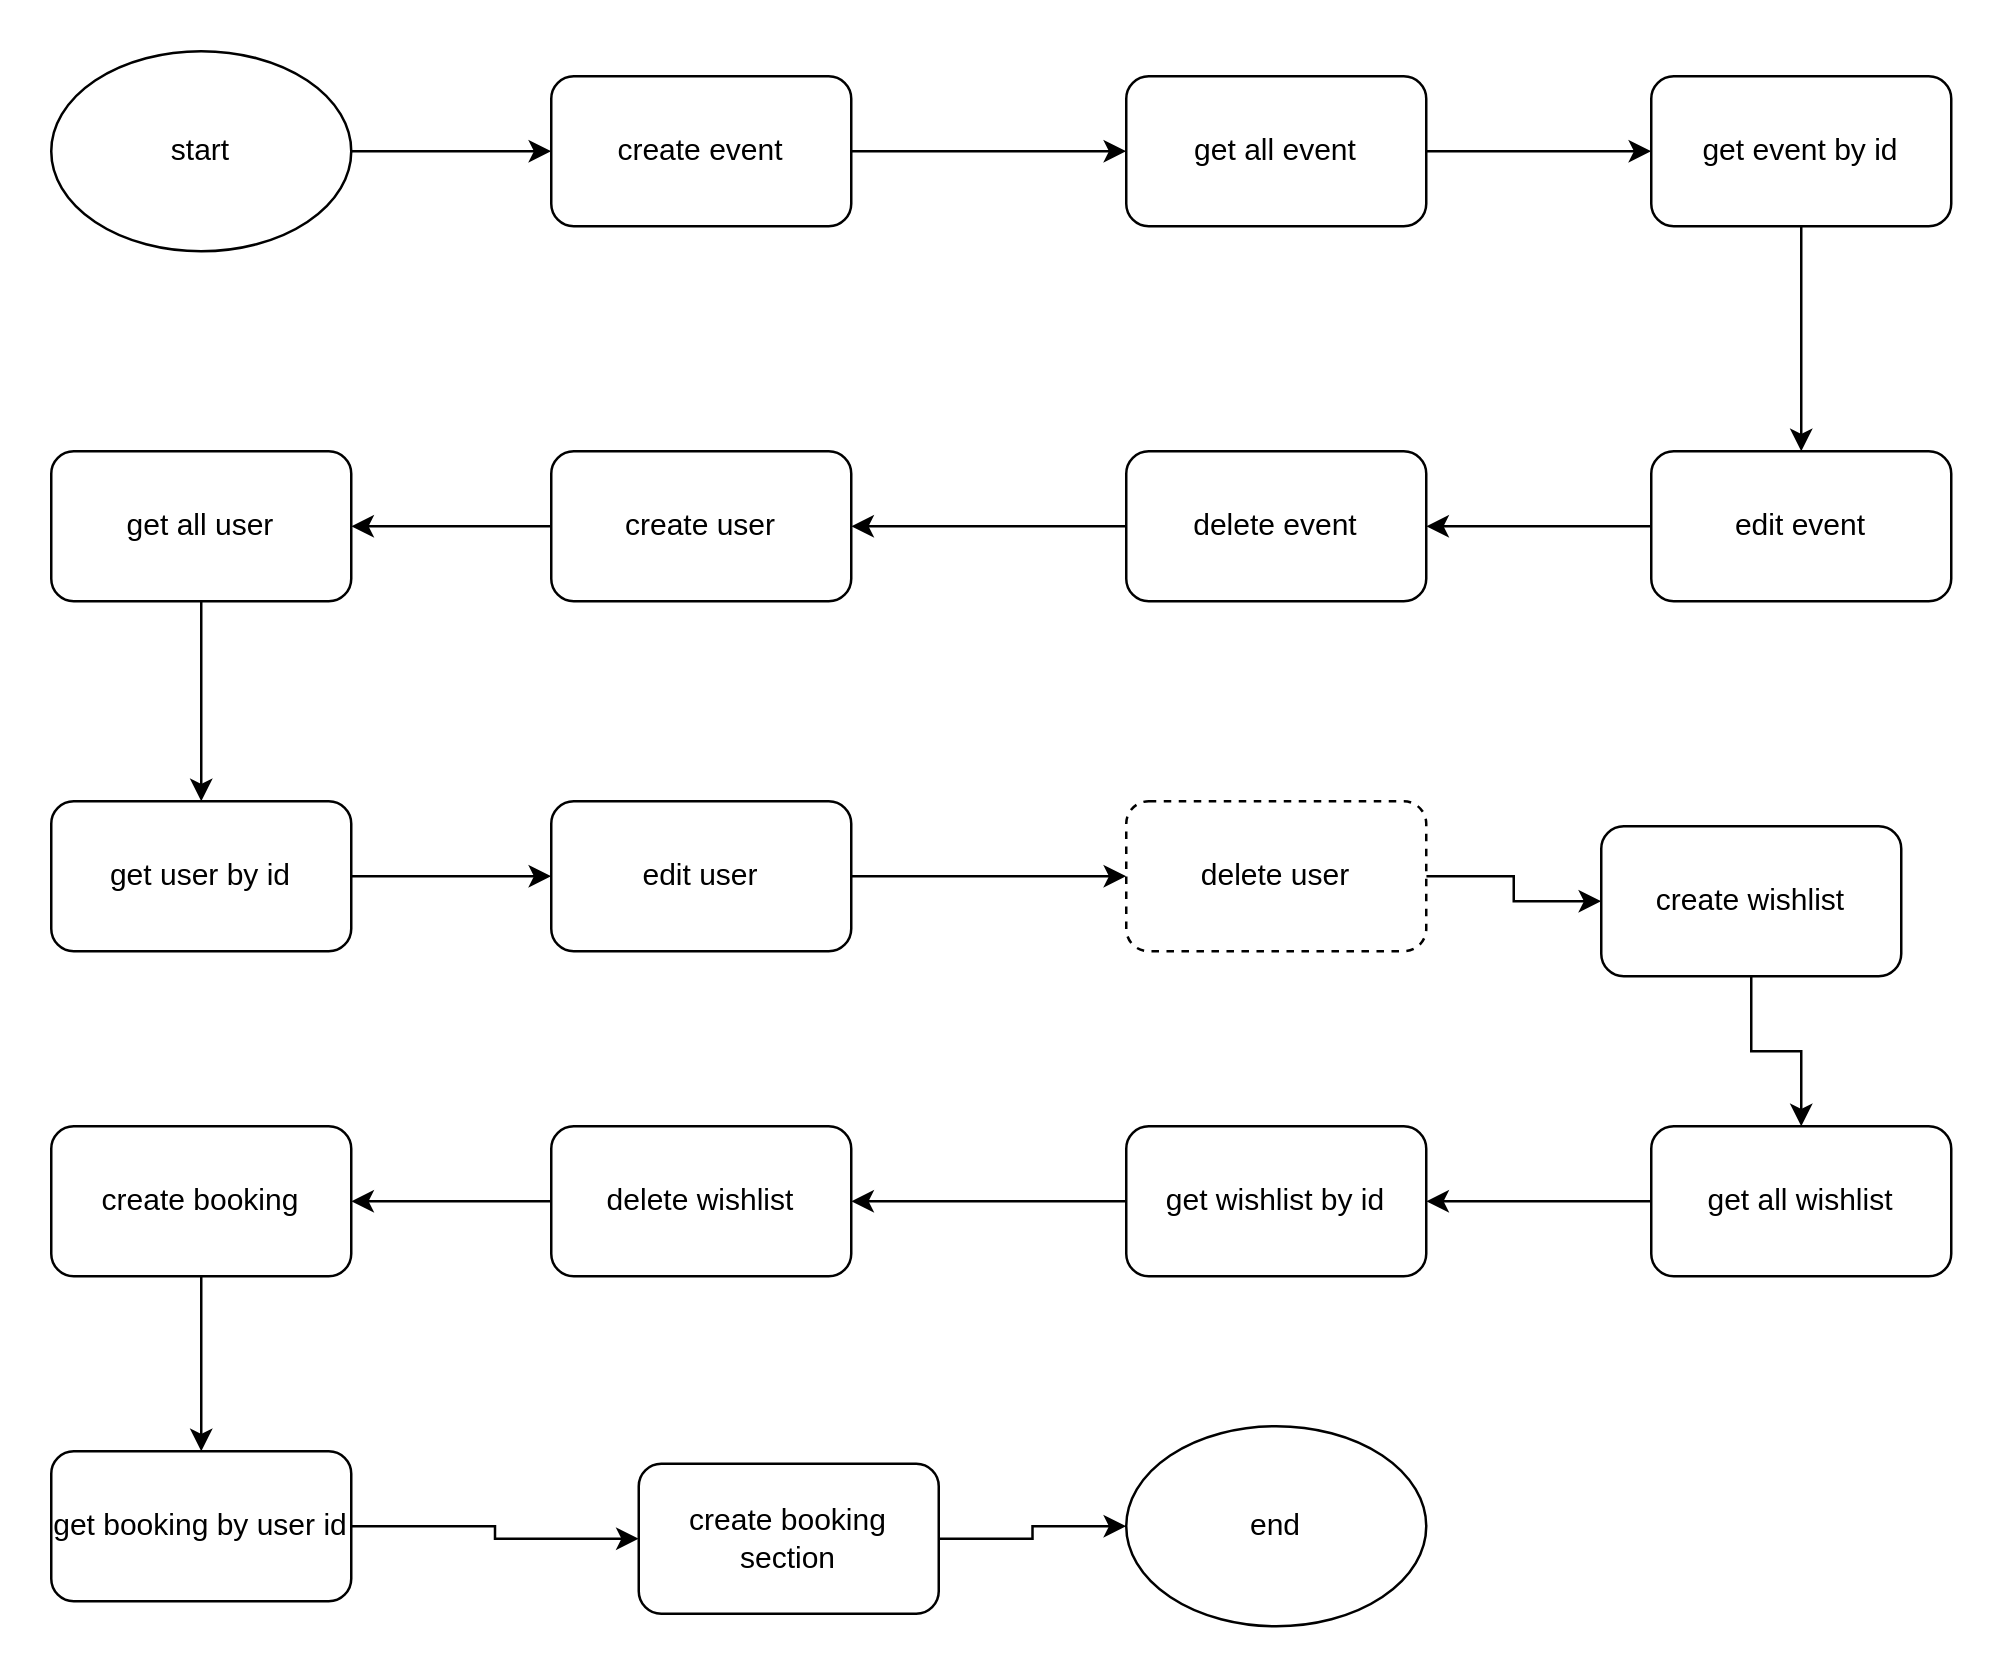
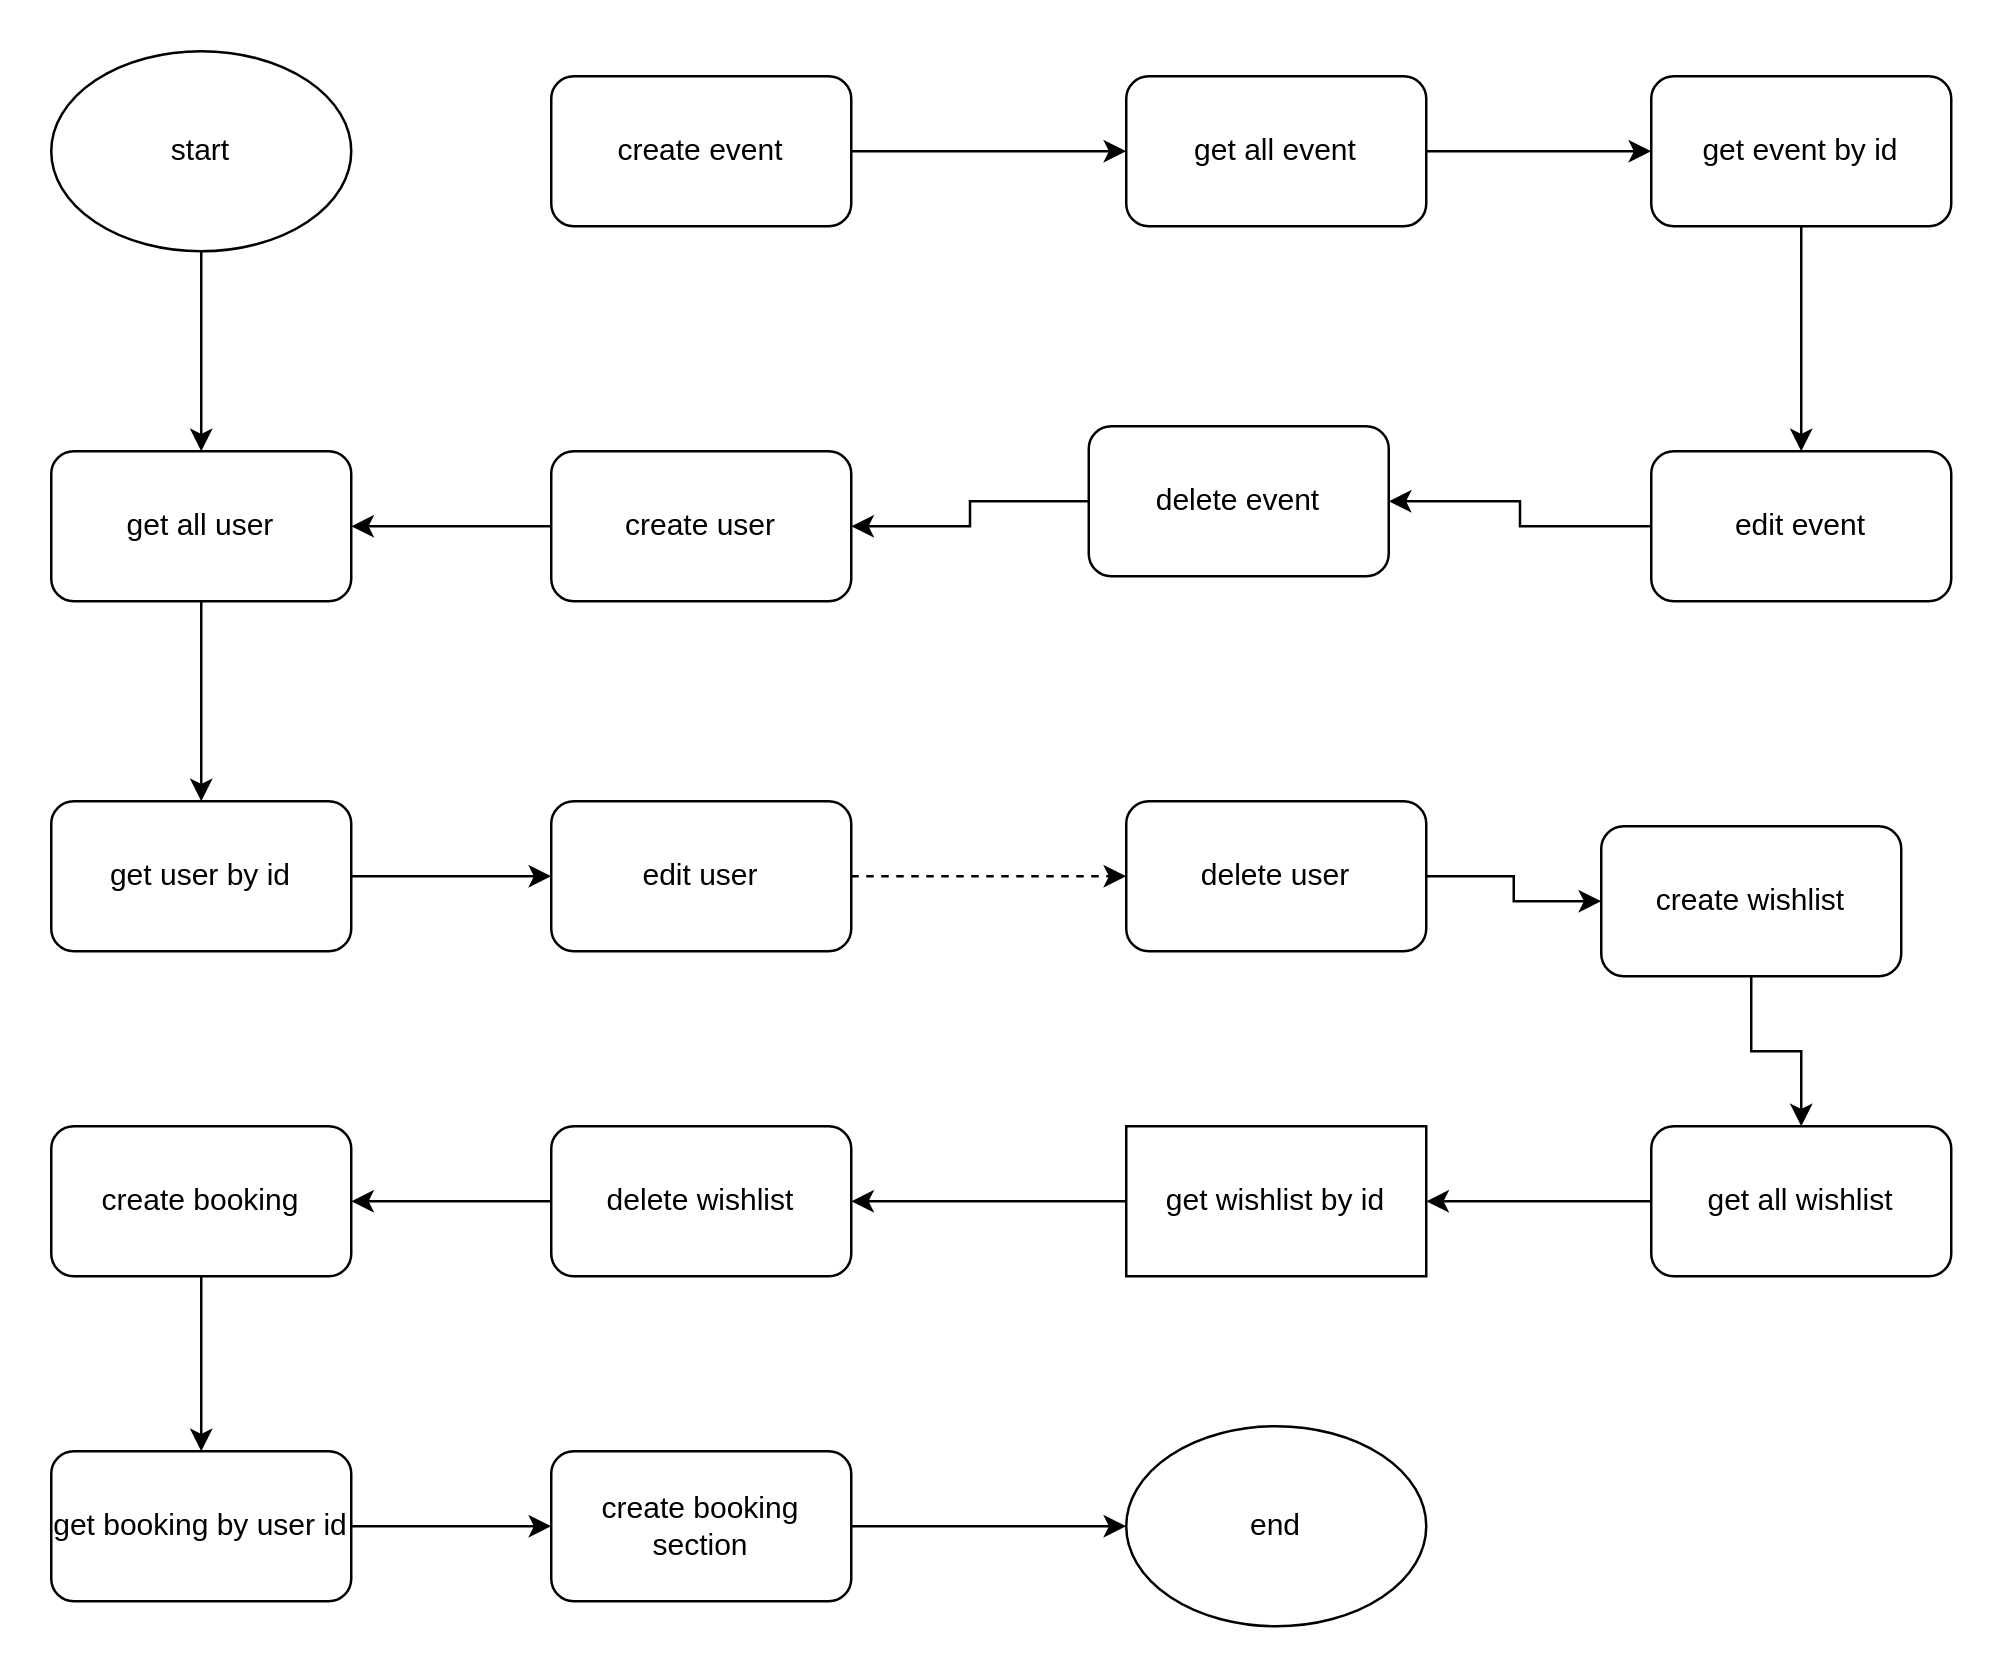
(443, 151) -> (201, 343)
(1276, 526) -> (1239, 501)
(982, 876) -> (982, 876)
(1276, 876) -> (1276, 876)
(1276, 1201) -> (1276, 1201)
(789, 1539) -> (701, 1526)
